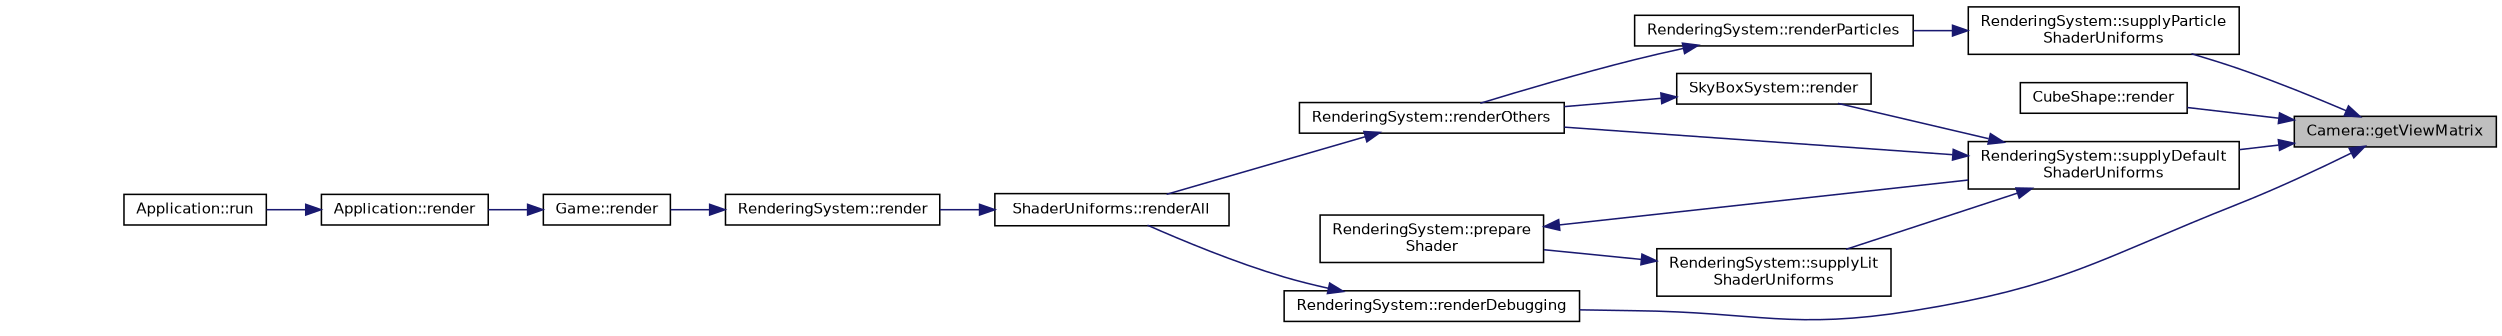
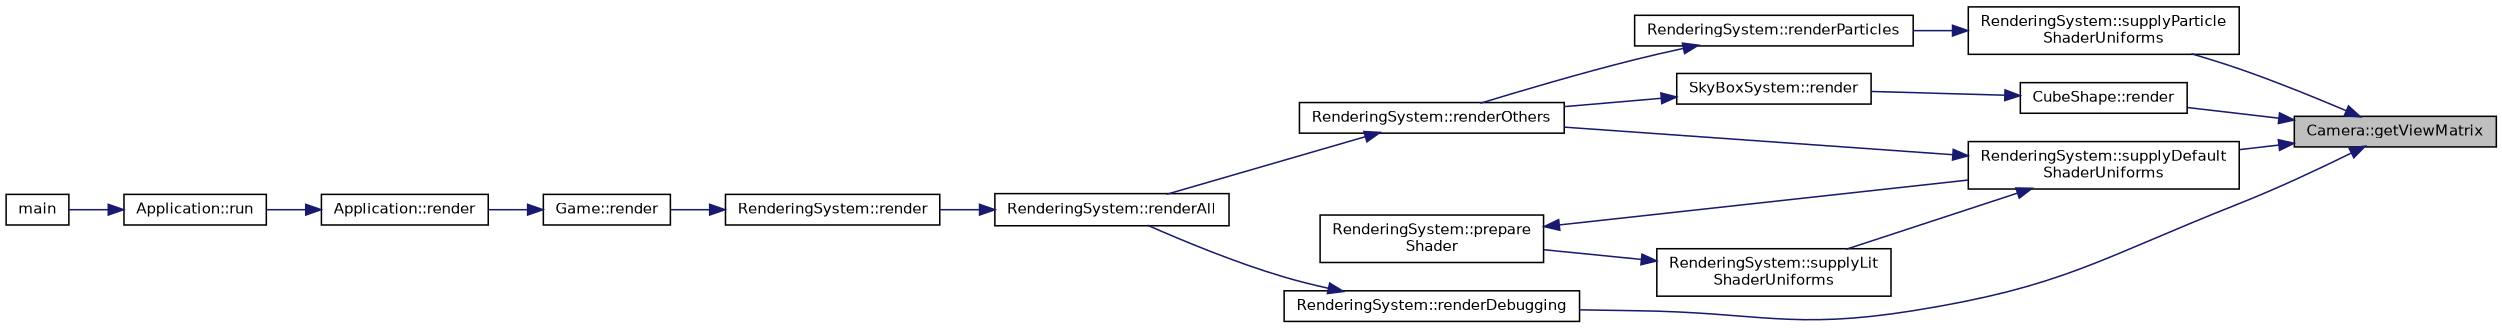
(1913, 121) -> (1938, 93)
none -> (37, 210)
(1112, 210) -> (1112, 210)
